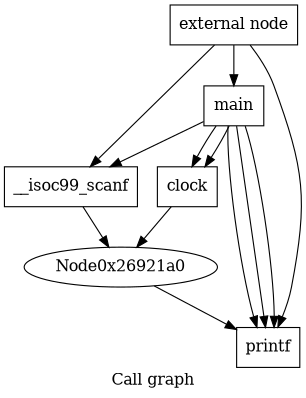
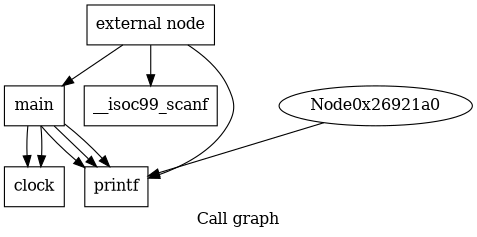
(162, 142) -> none
(93, 222) -> none
(158, 223) -> none
